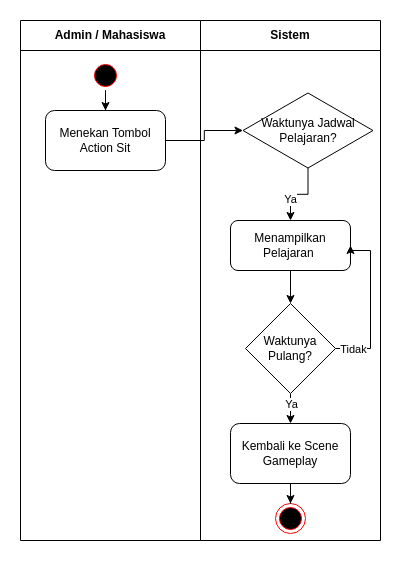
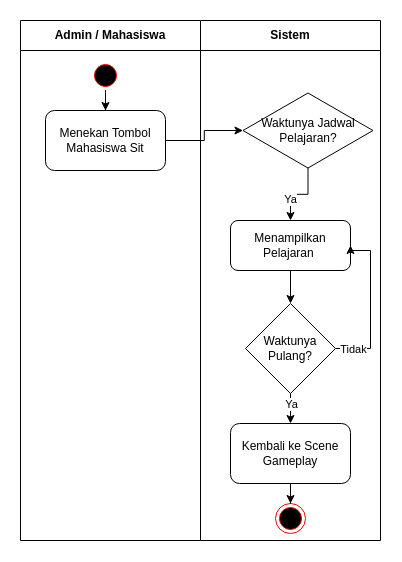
(106, 141) -> (106, 141)
